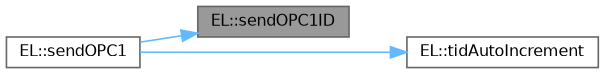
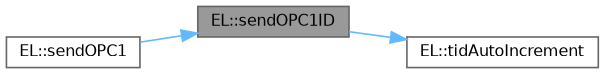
(265, 52) -> (370, 35)
